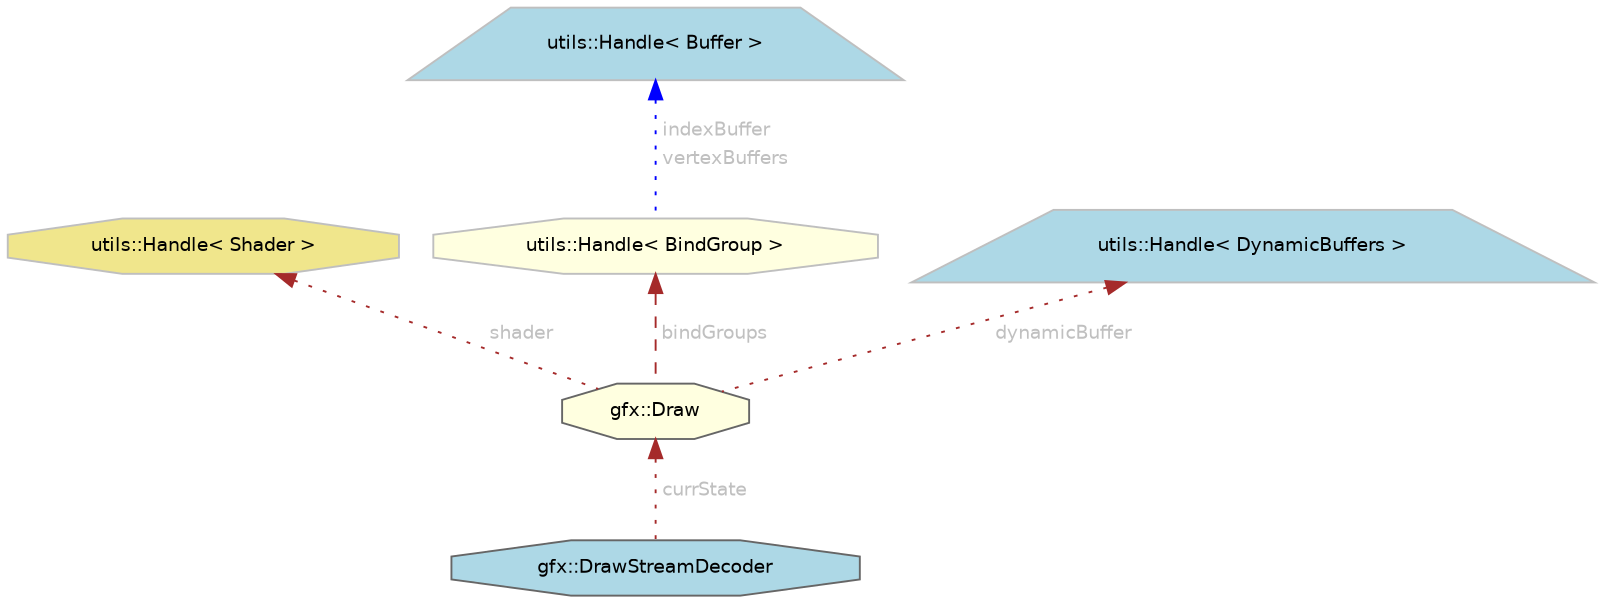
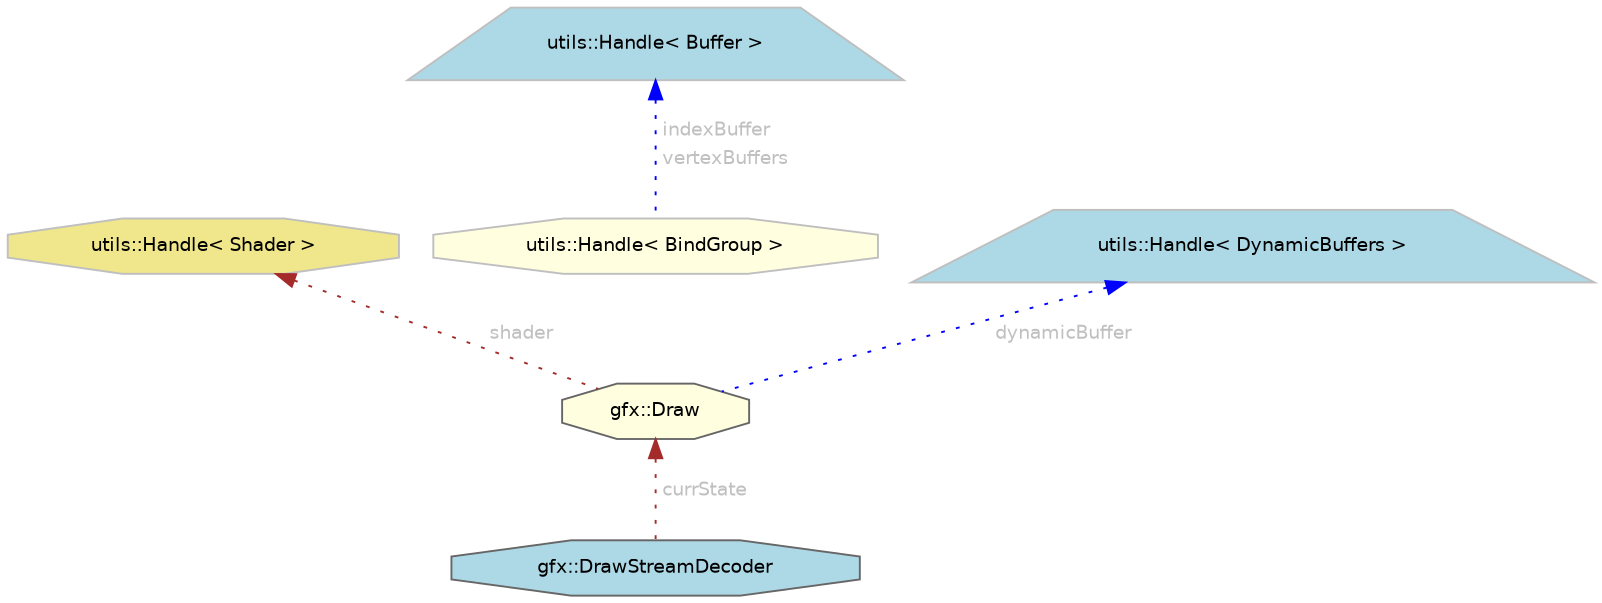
(656, 339) -> none
(914, 340) -> (914, 340)
